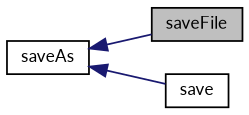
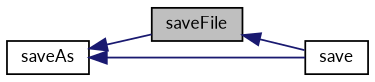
none -> (282, 45)
